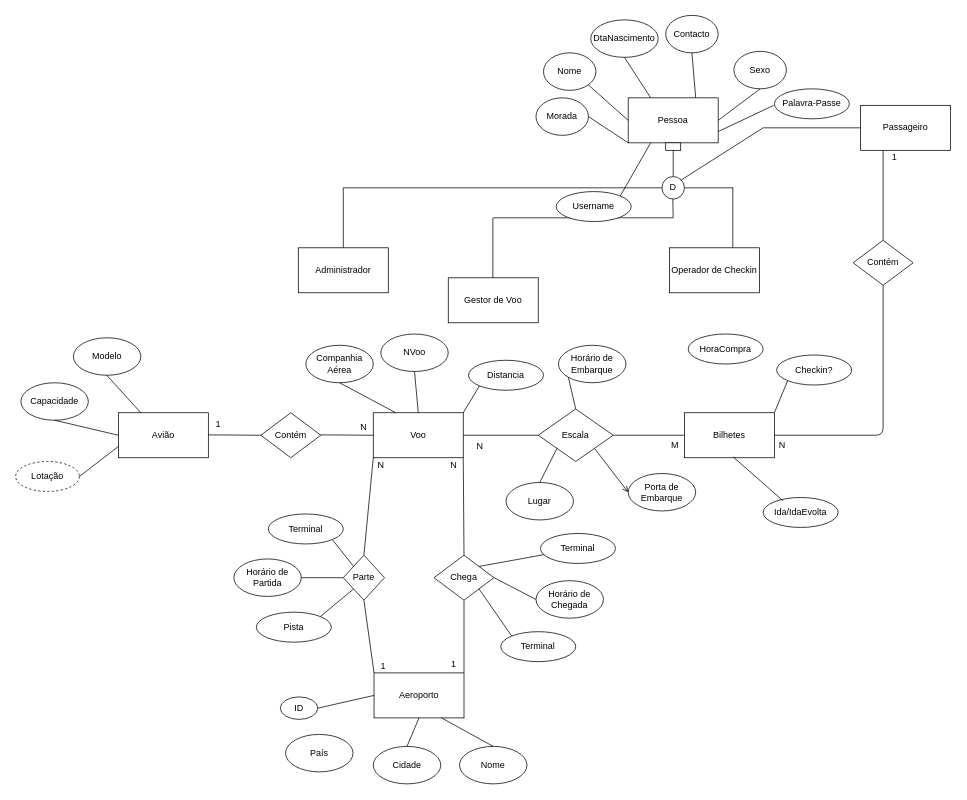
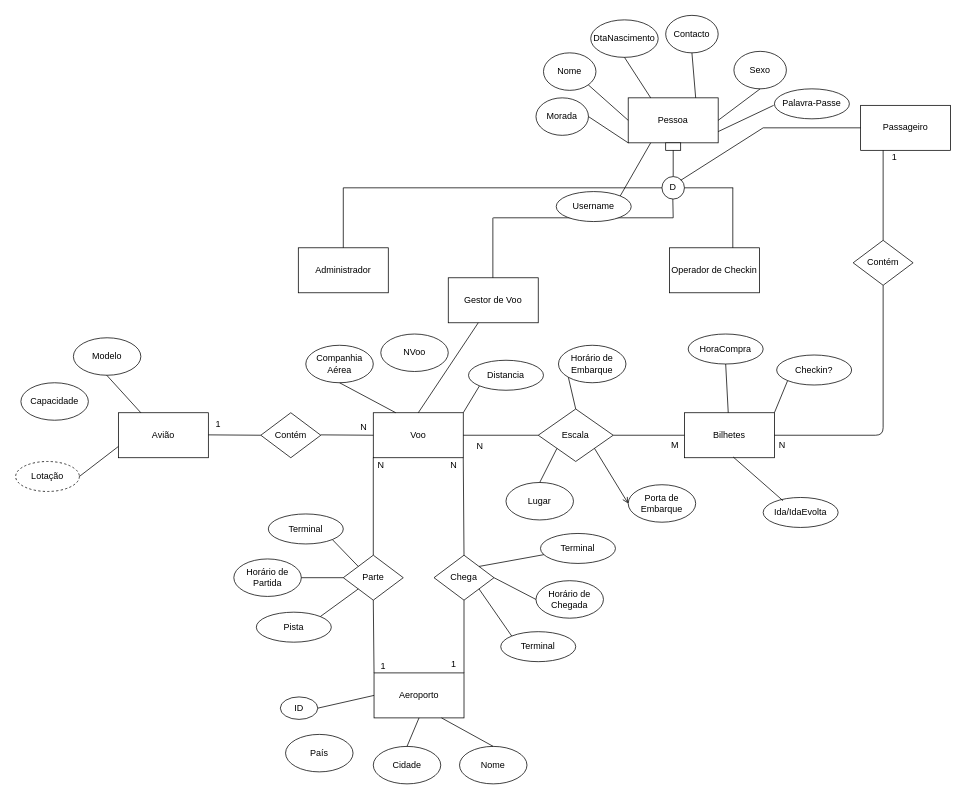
none -> (727, 389)
(416, 393) -> (448, 368)
(88, 428) -> none
(662, 492) -> (662, 504)
(364, 578) -> (373, 578)
